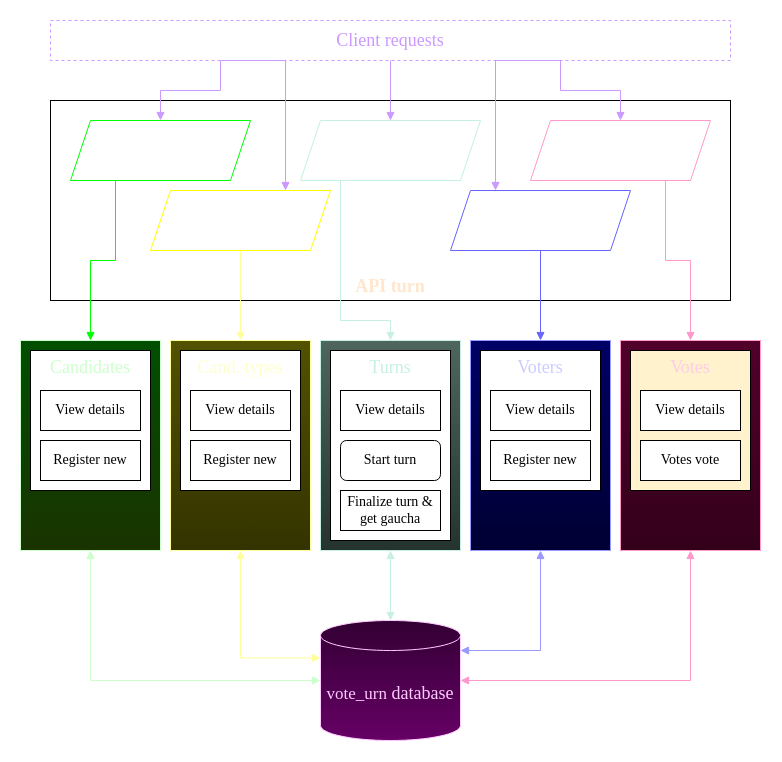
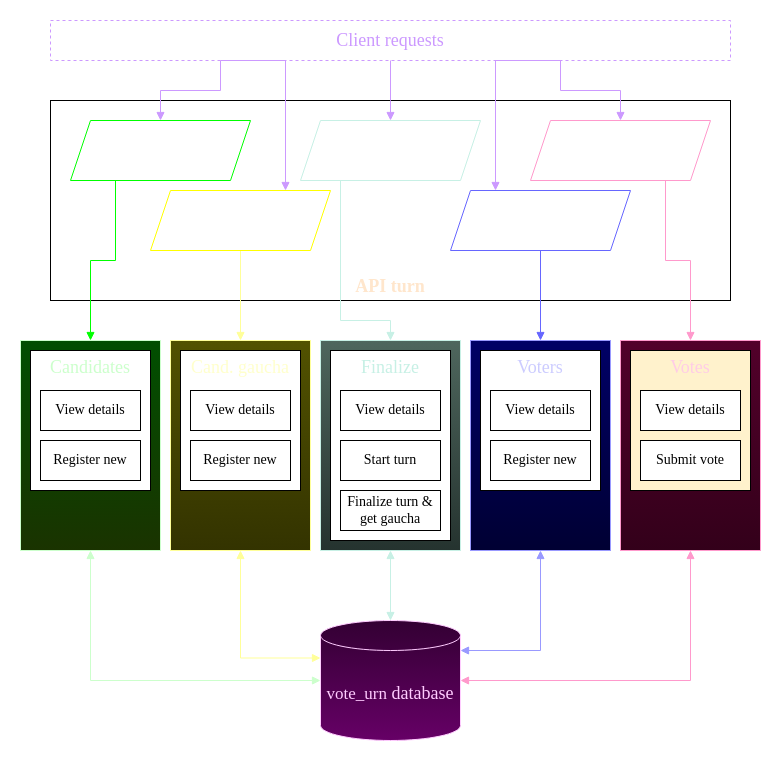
(241, 368) -> (241, 368)
(391, 368) -> (391, 368)
(391, 461) -> (391, 461)
(691, 461) -> (691, 461)
